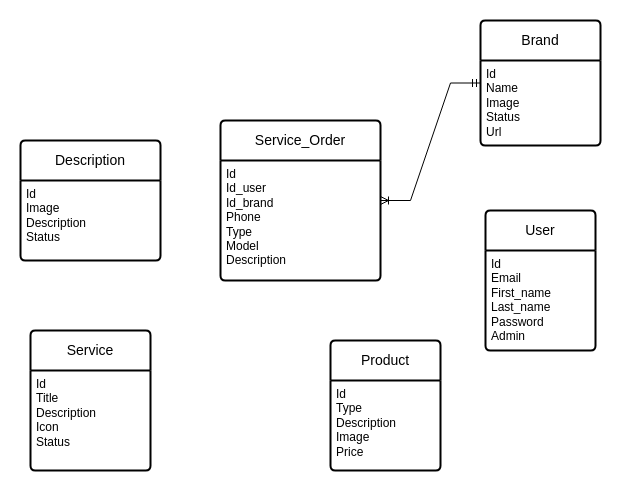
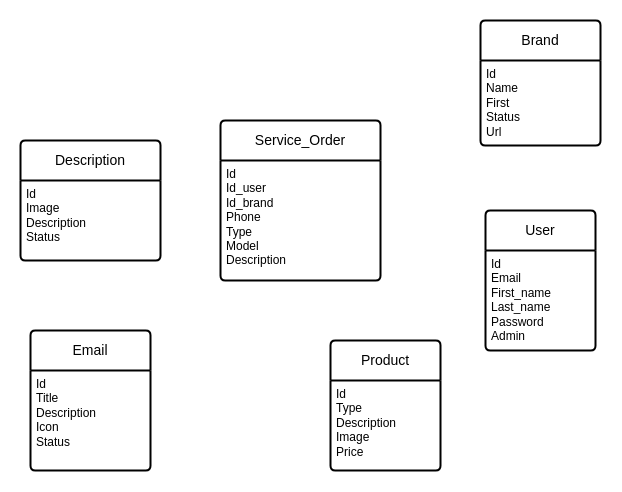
(507, 104) -> (507, 104)
(431, 142) -> none
(91, 351) -> (91, 351)
